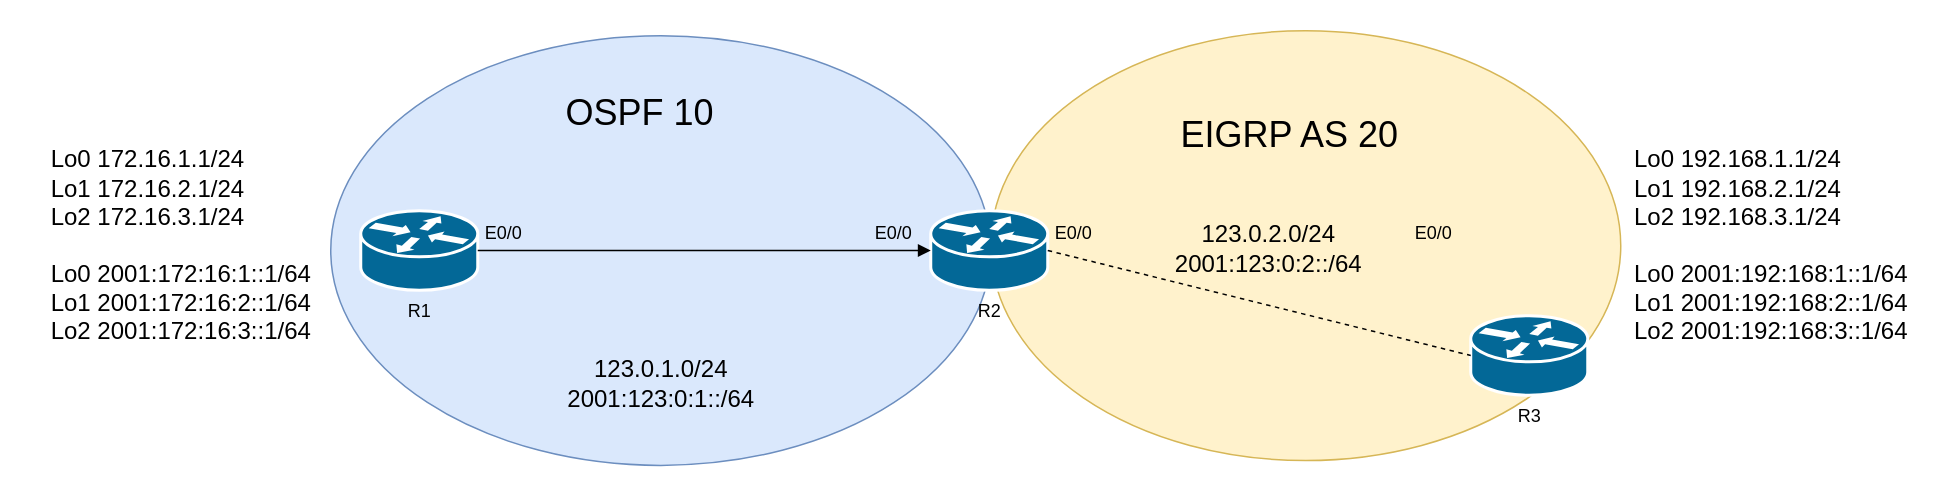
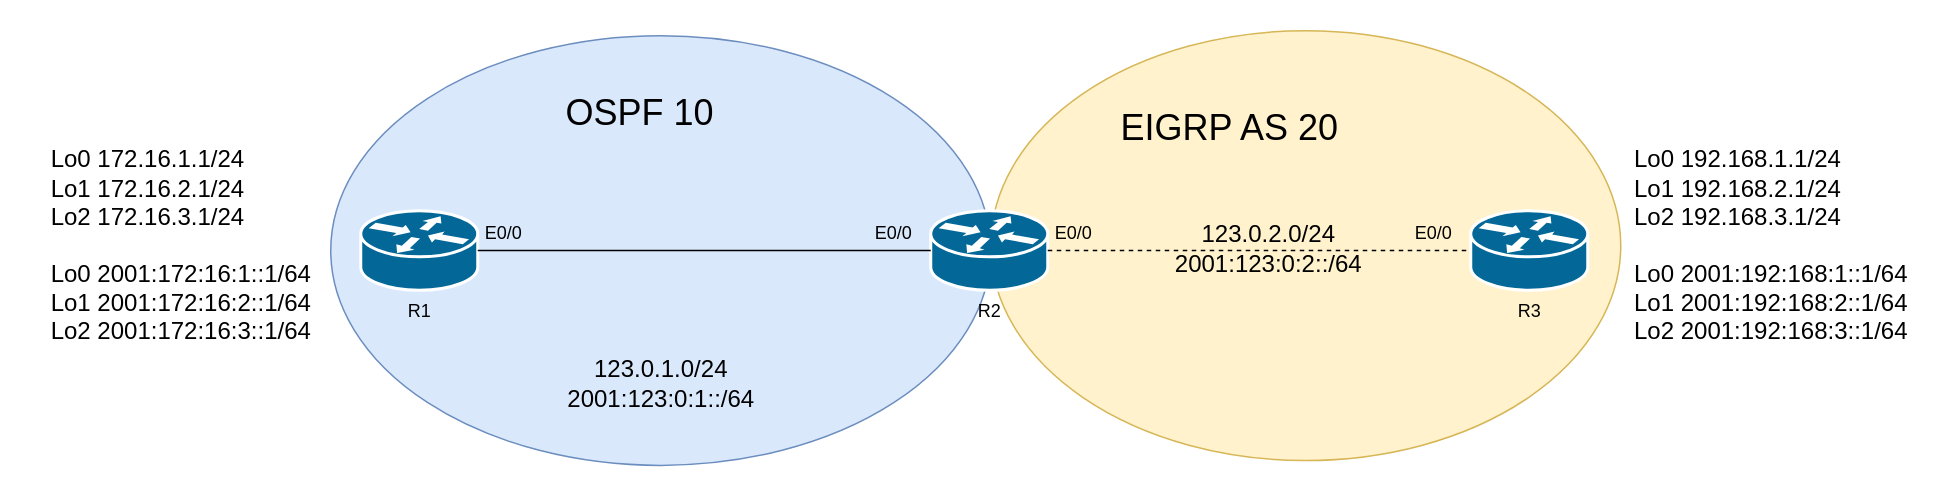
(1306, 136) -> (1246, 128)
(917, 251) -> (922, 251)
(1529, 356) -> (1529, 251)
